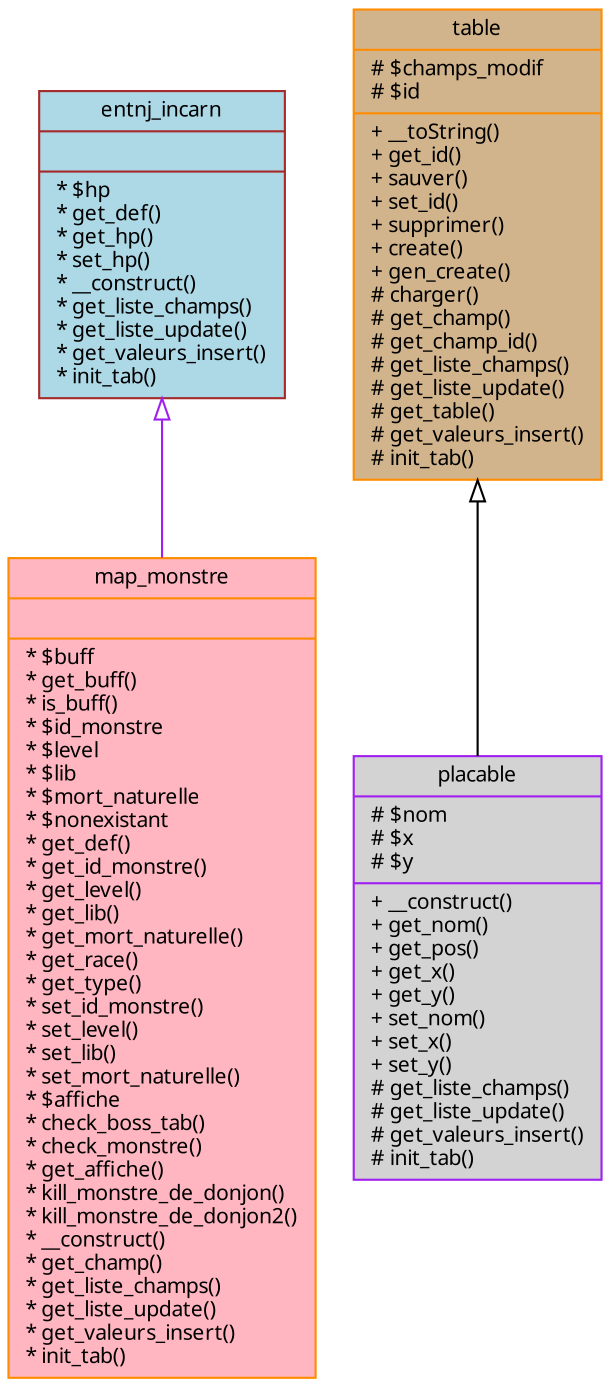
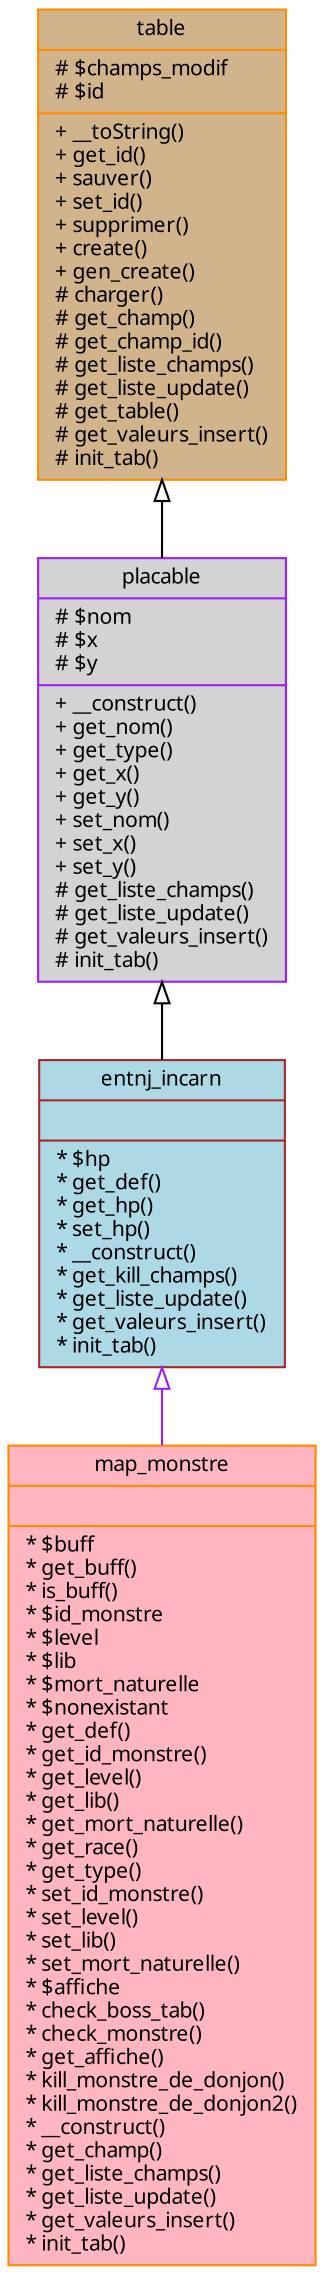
(155, 307) -> (147, 1276)
(426, 949) -> (114, 751)
none -> (162, 1032)
